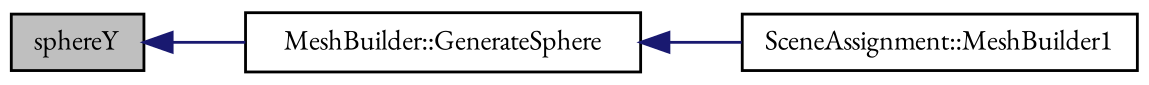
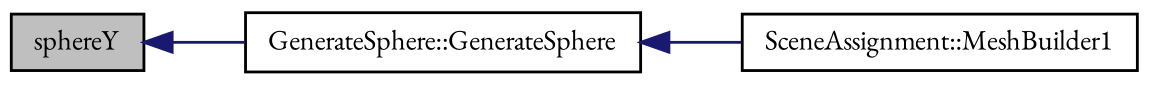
(443, 42) -> (443, 42)
